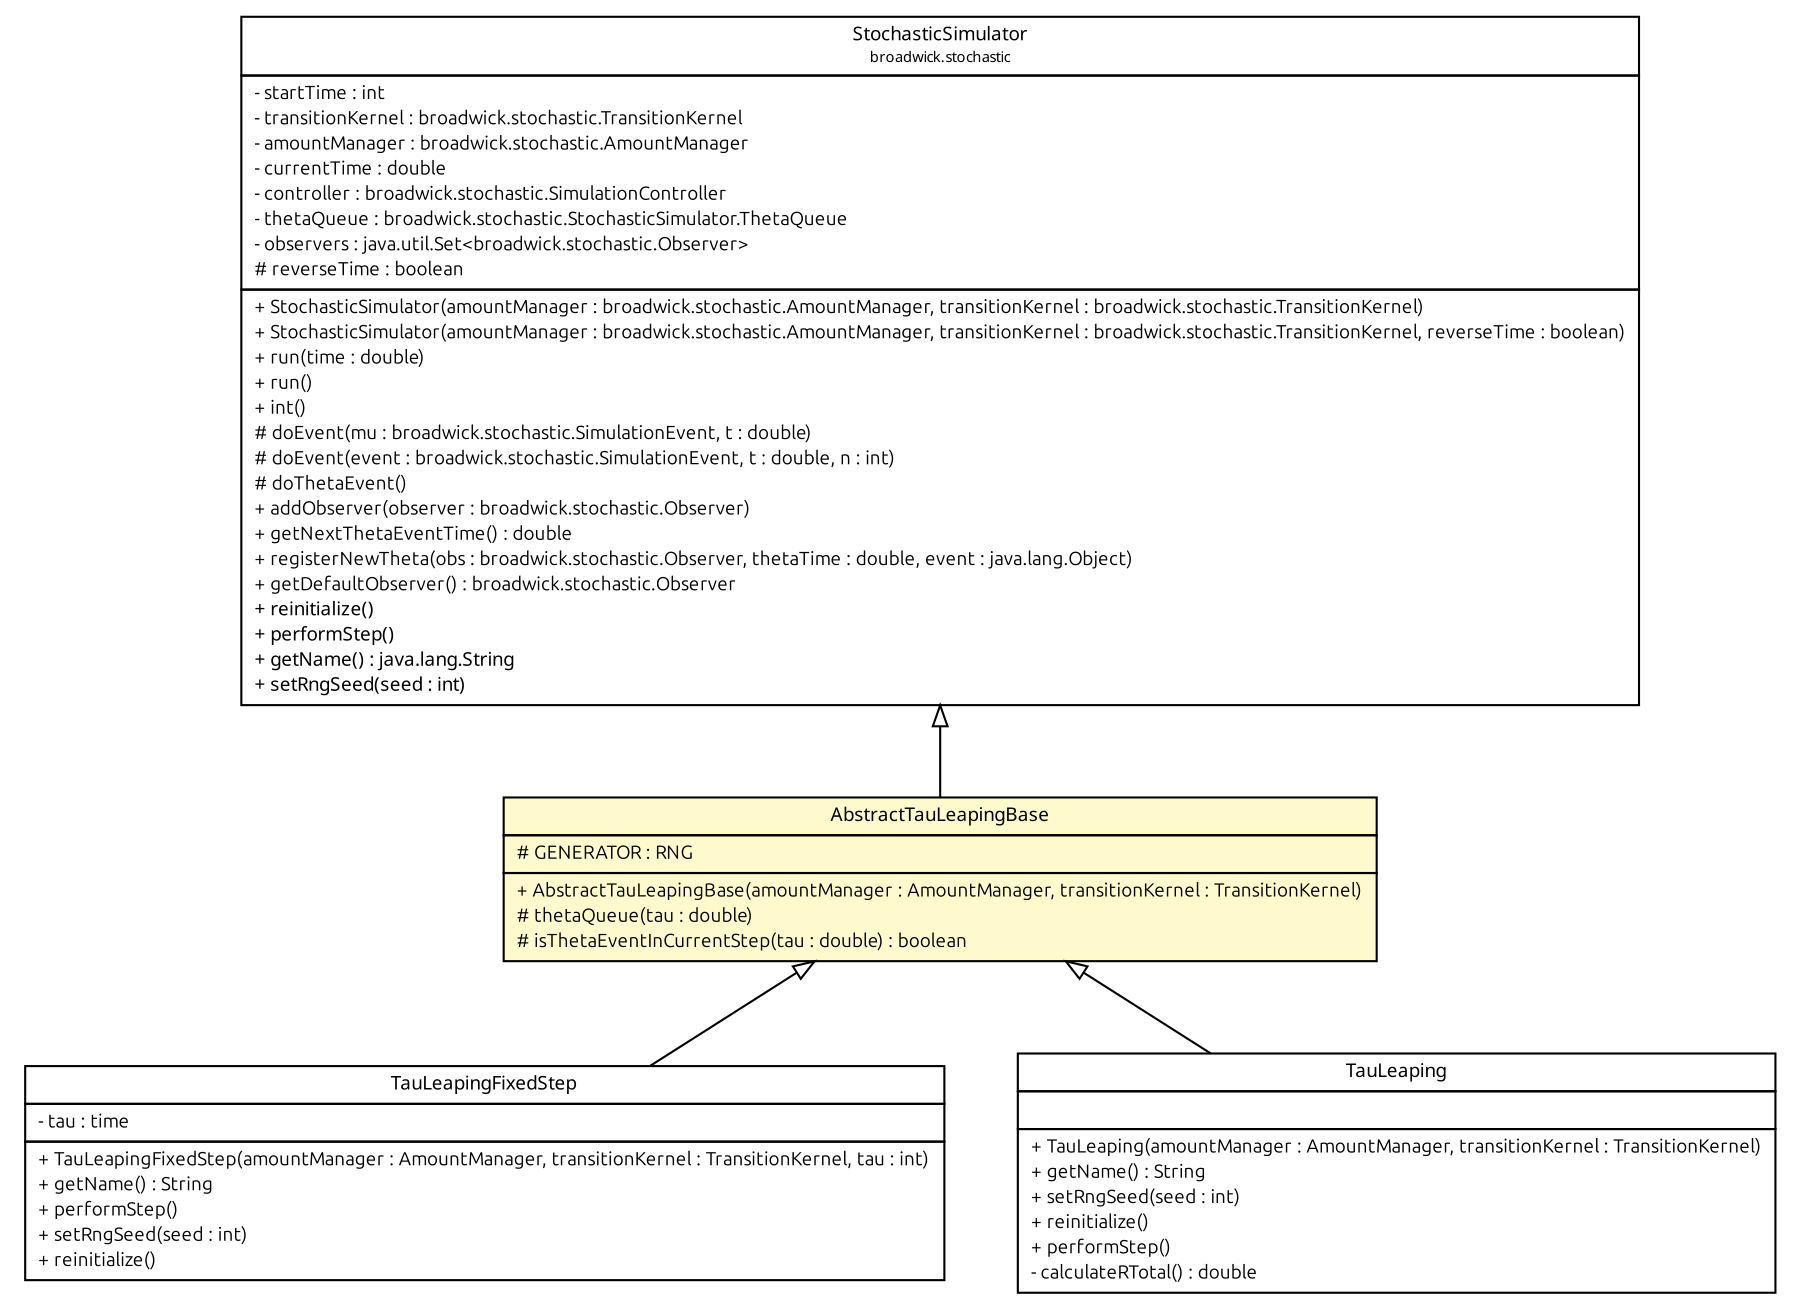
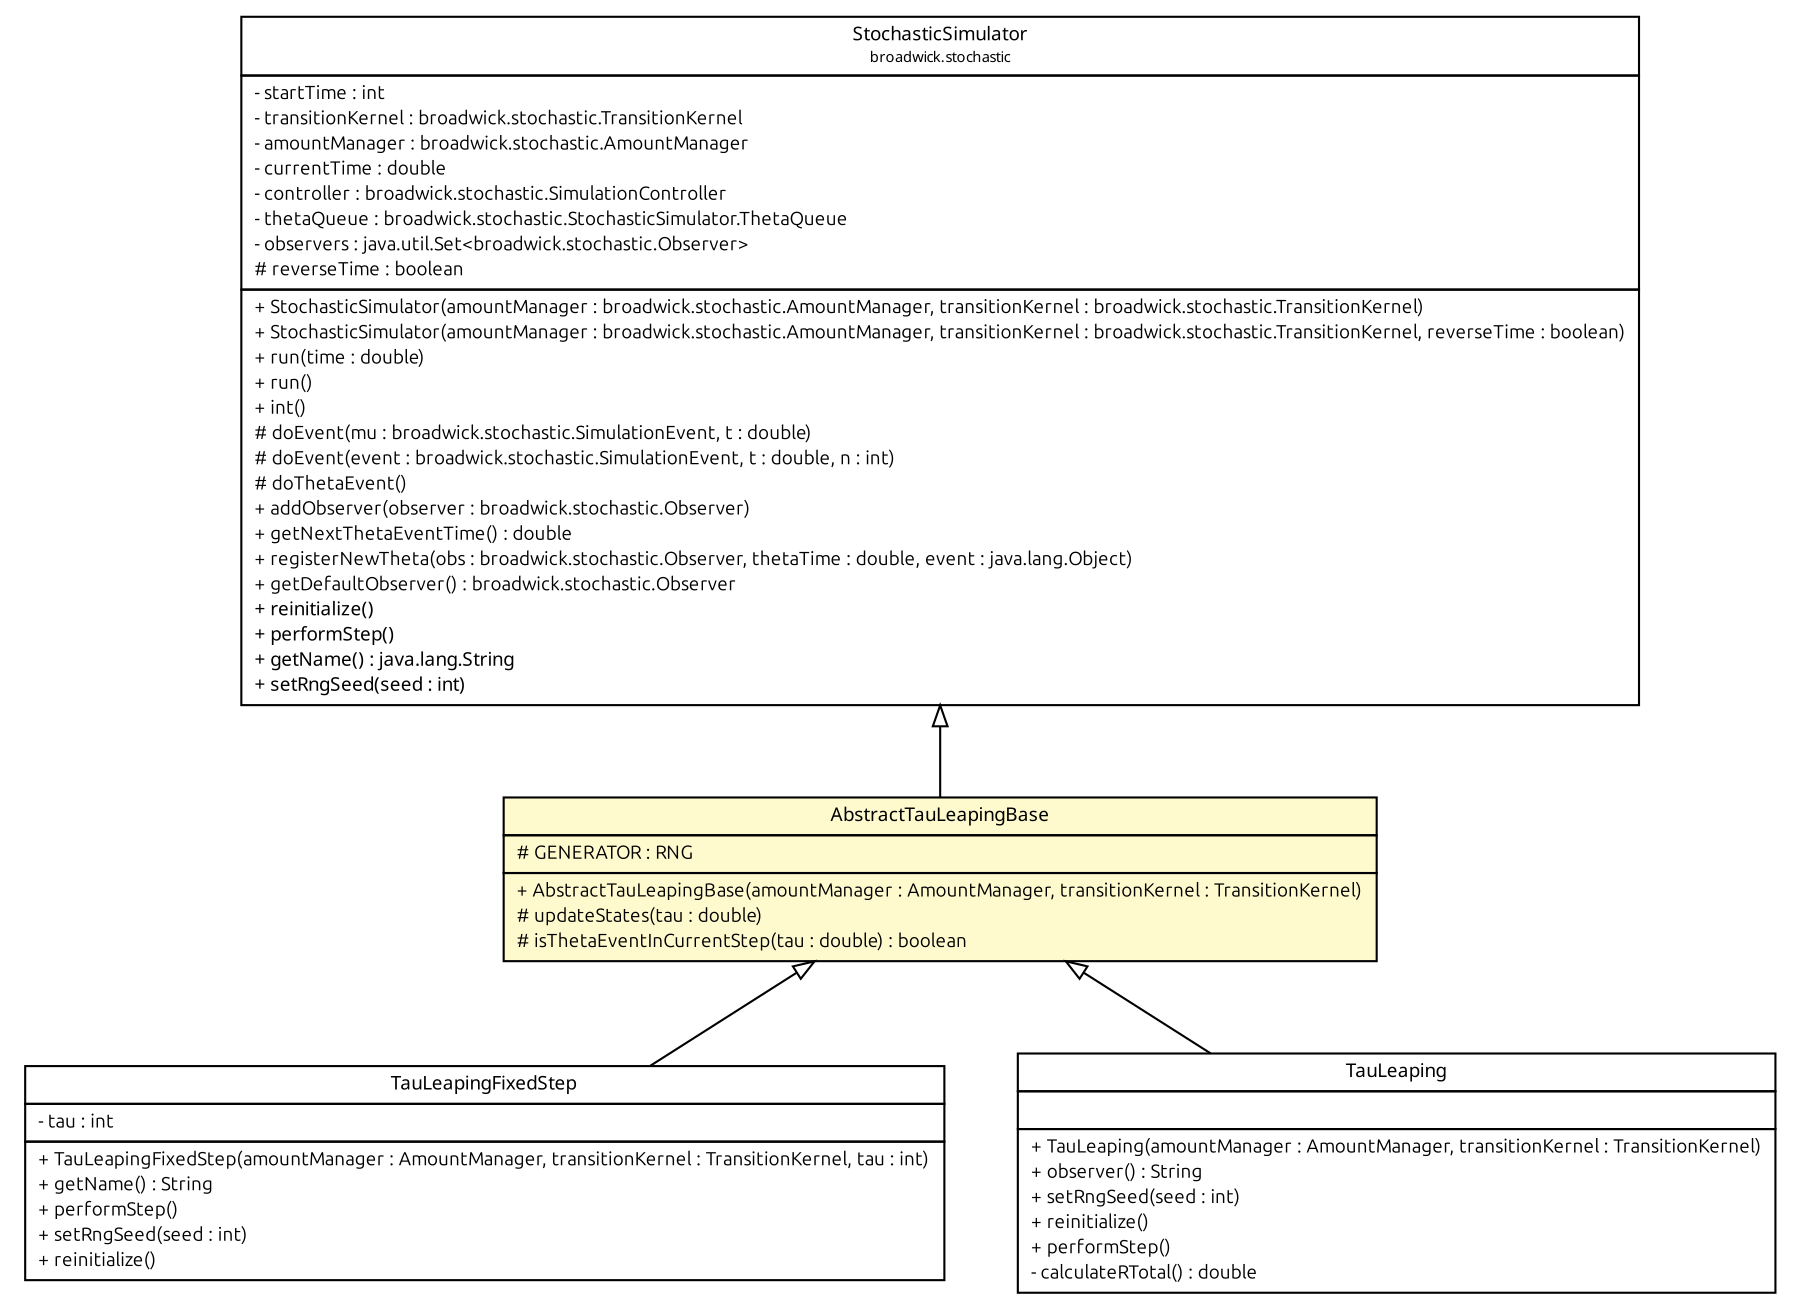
(636, 916) -> (640, 916)
(85, 1122) -> (77, 1122)
(1119, 1172) -> (1118, 1172)
